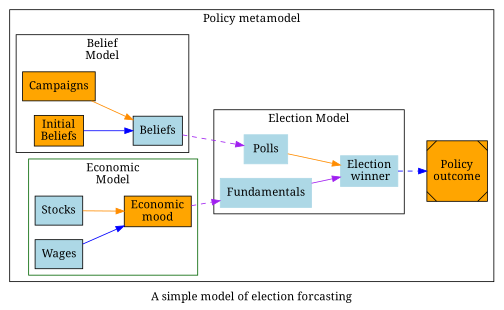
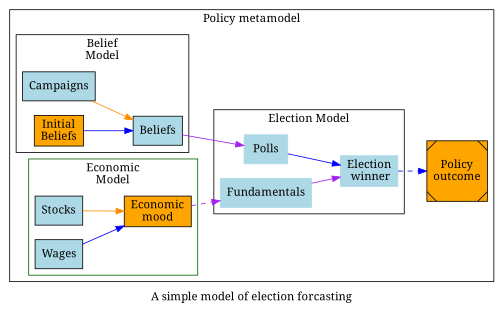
(59, 86) -> (59, 86)
(208, 139) -> (208, 139)
(310, 159) -> (310, 159)
